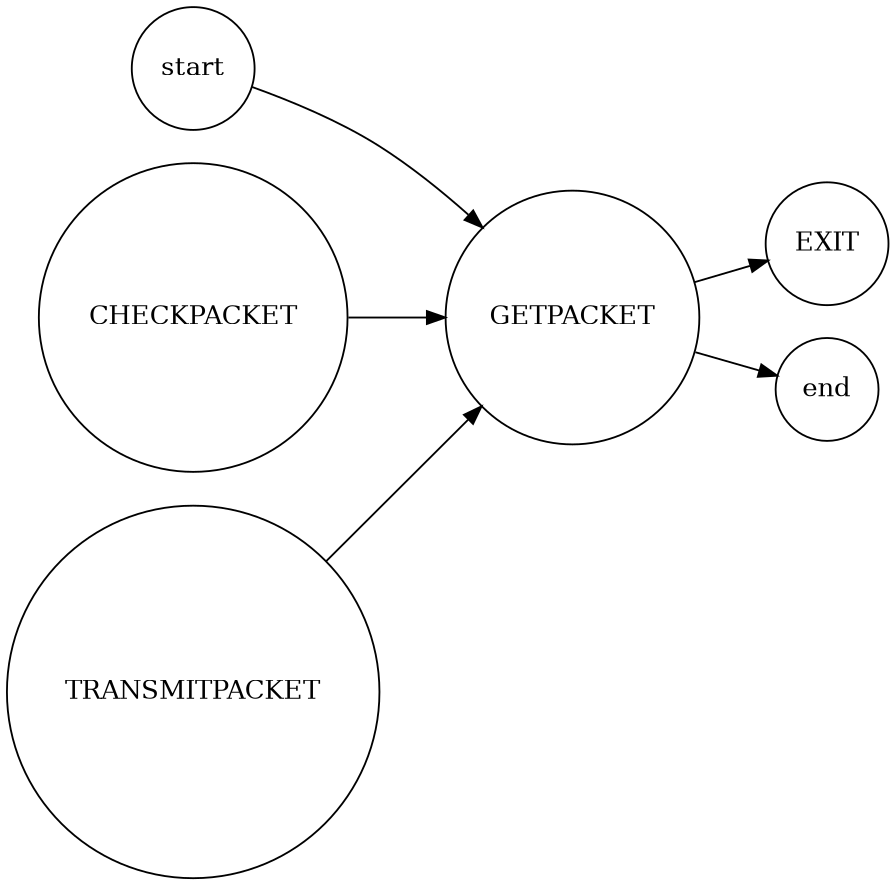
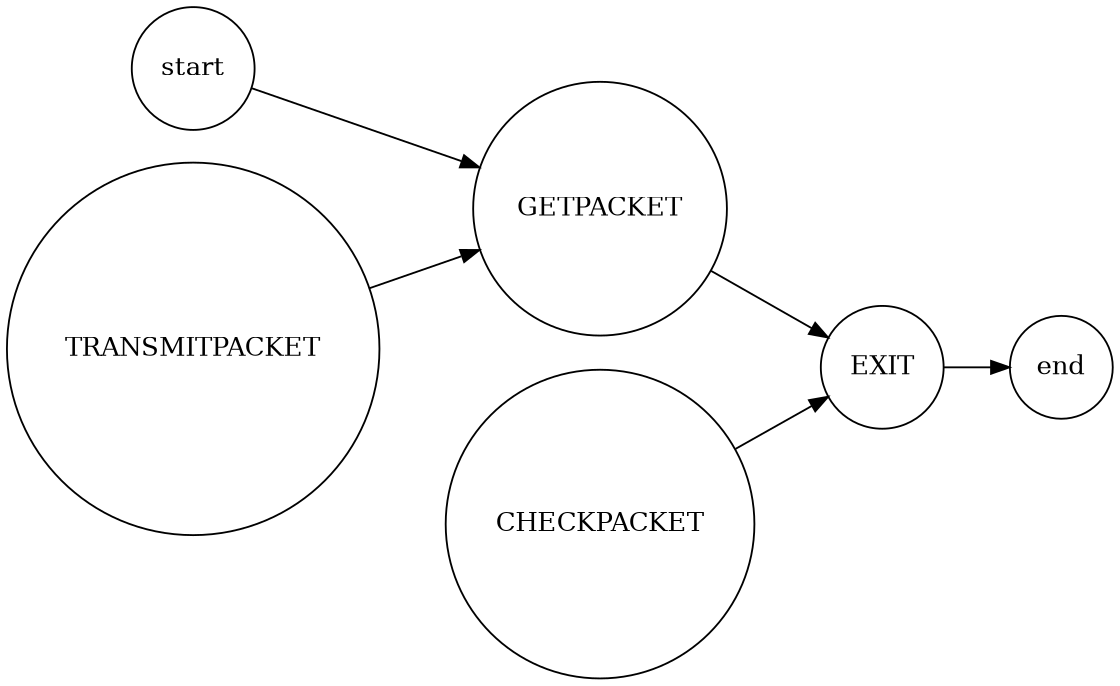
(388, 318) -> (774, 427)
(727, 361) -> (967, 367)
